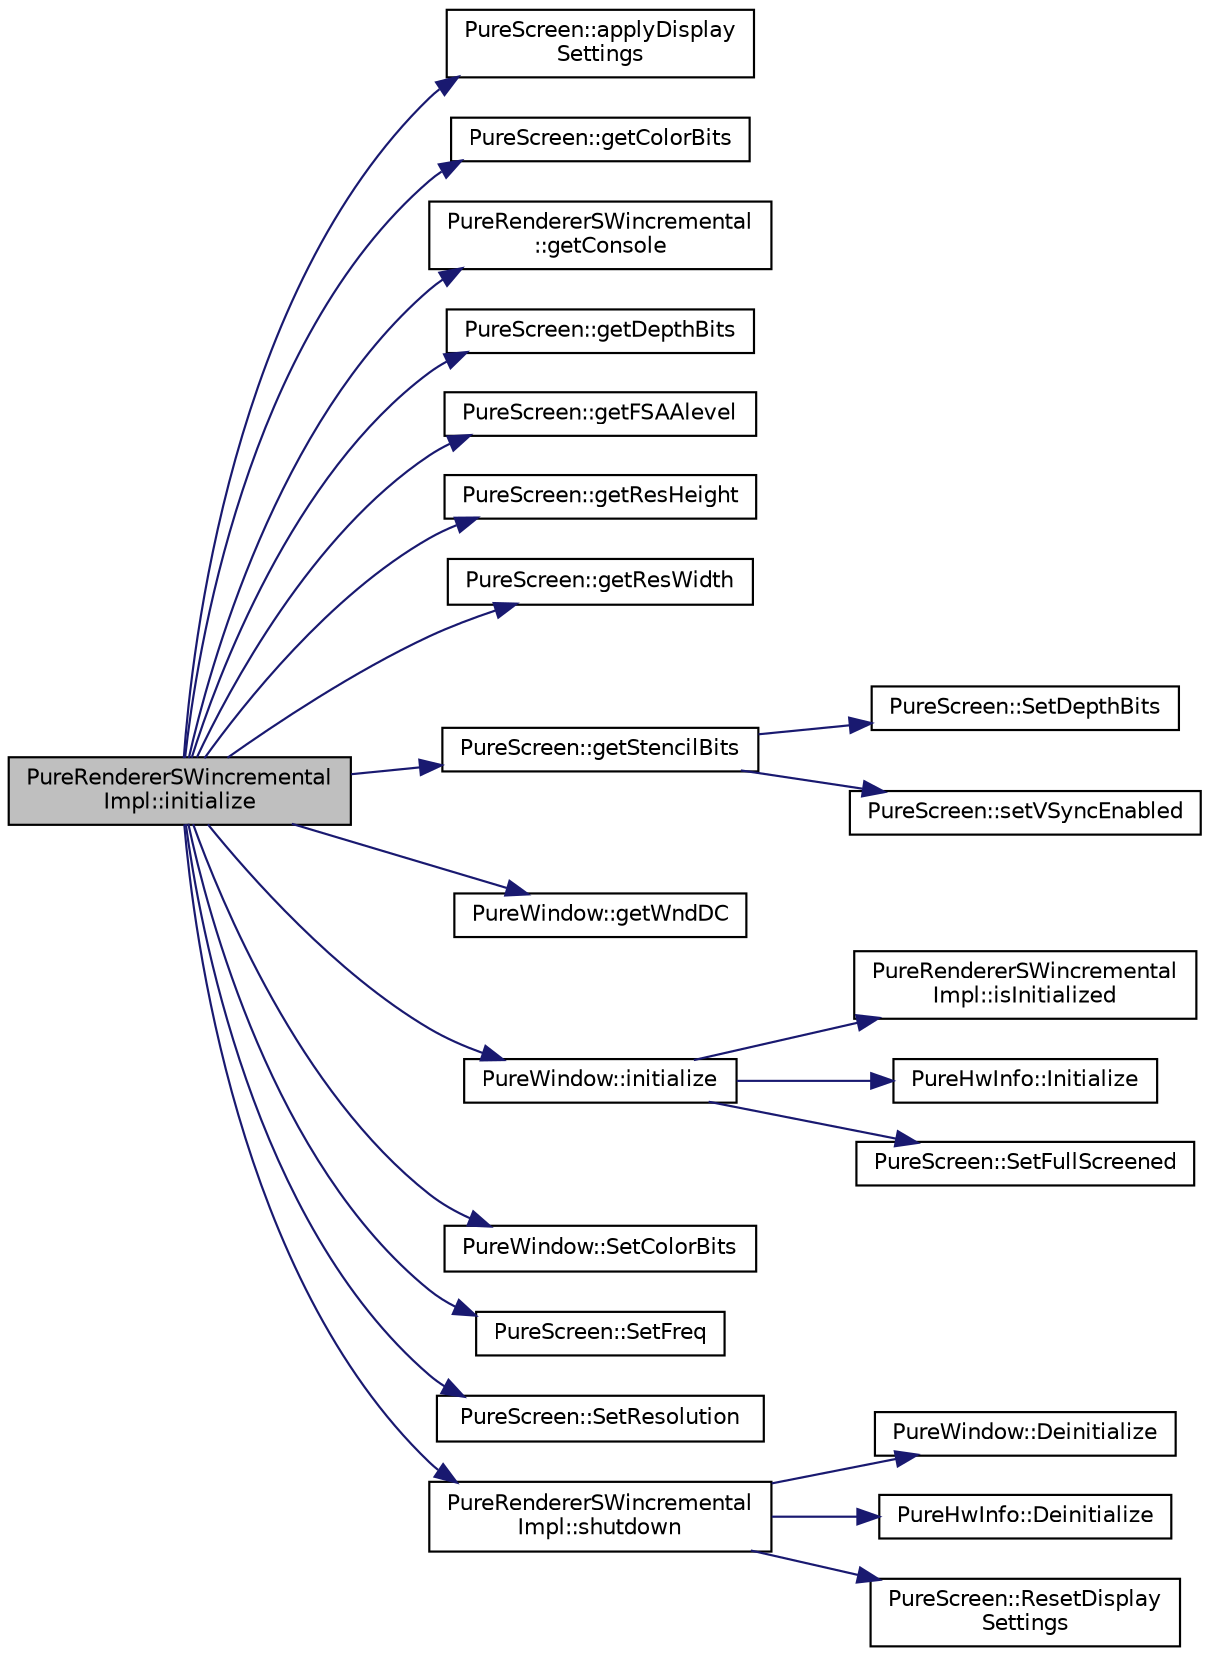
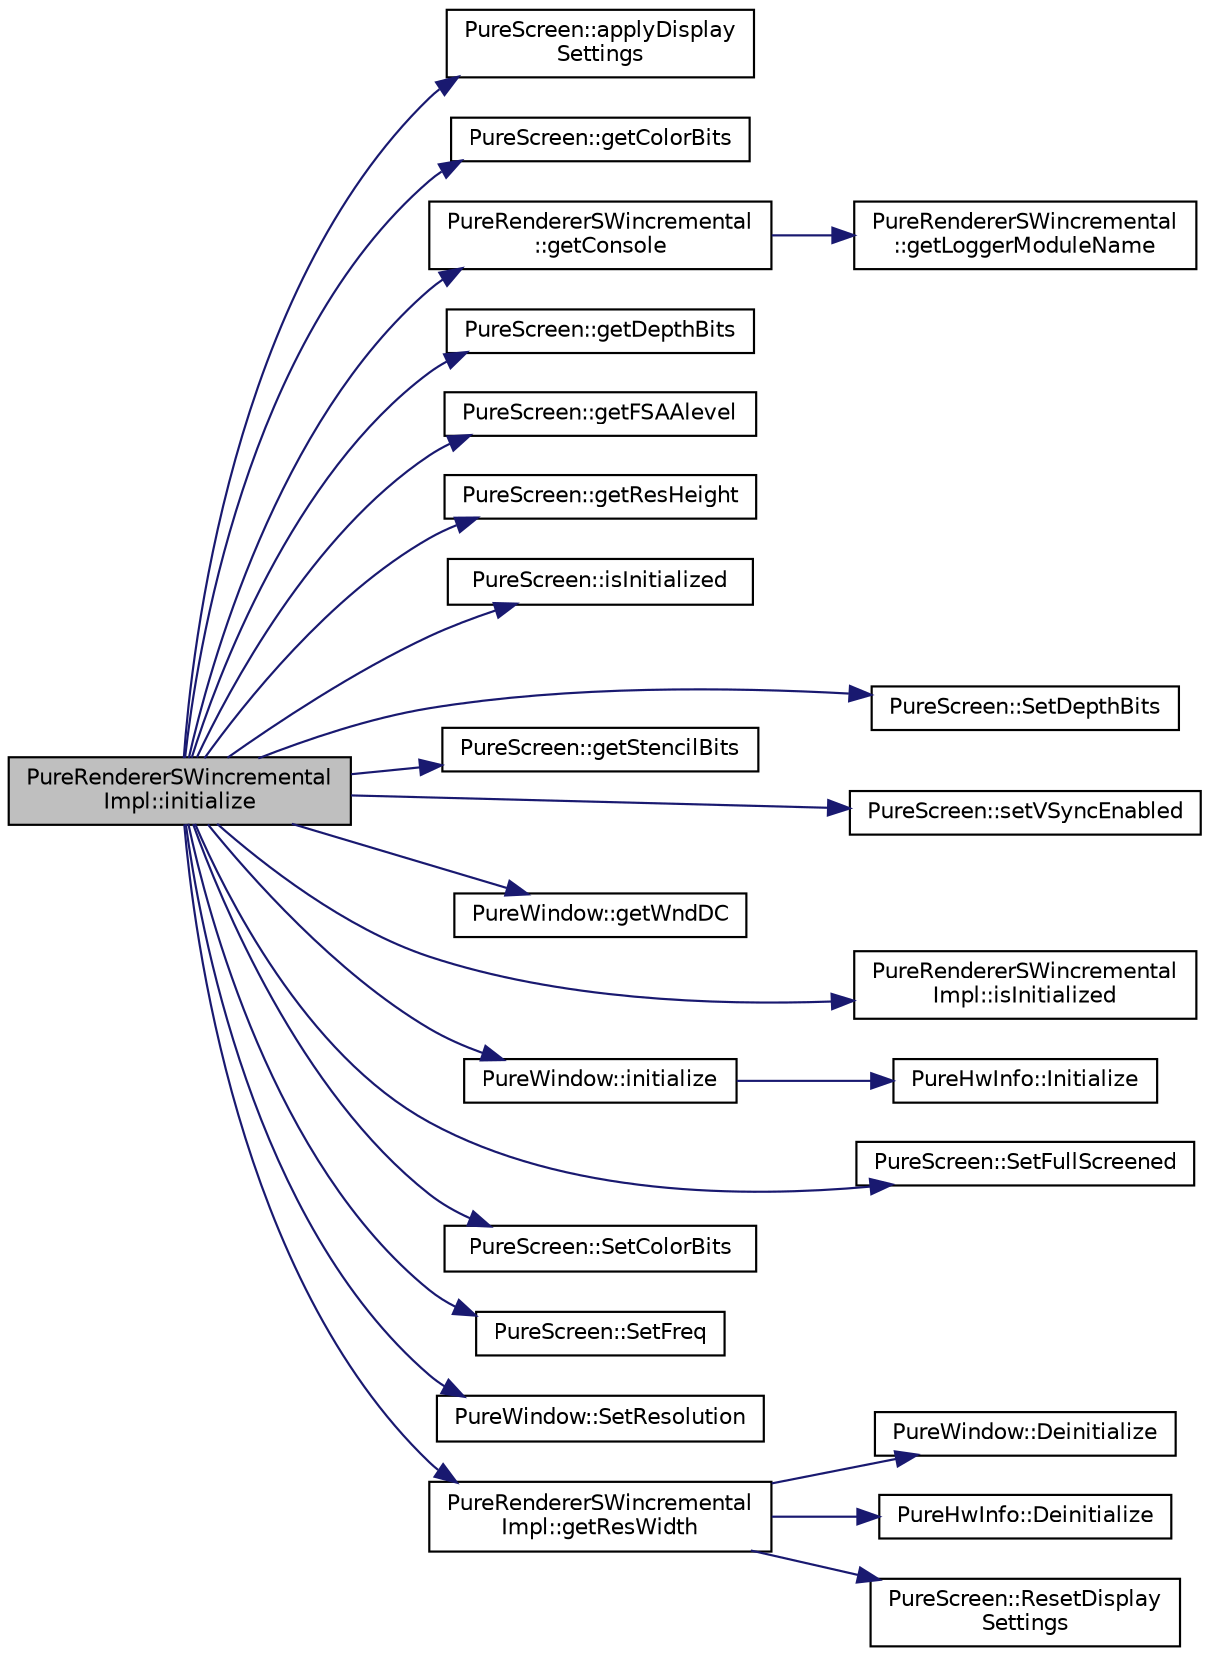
none -> (1025, 235)
(600, 582) -> (600, 582)
(804, 730) -> (550, 695)
(802, 780) -> (590, 802)
(776, 1041) -> (504, 977)
(802, 1120) -> (459, 1136)
(600, 1249) -> (600, 1249)
(600, 1419) -> (600, 1419)
(600, 1517) -> (600, 1517)
